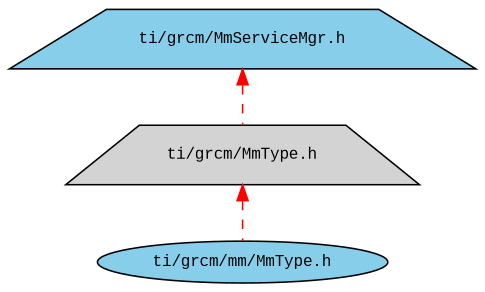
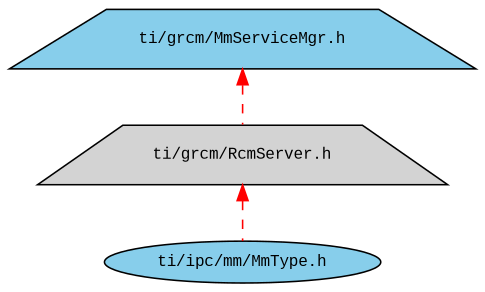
(243, 155) -> (243, 155)
(243, 262) -> (243, 262)
